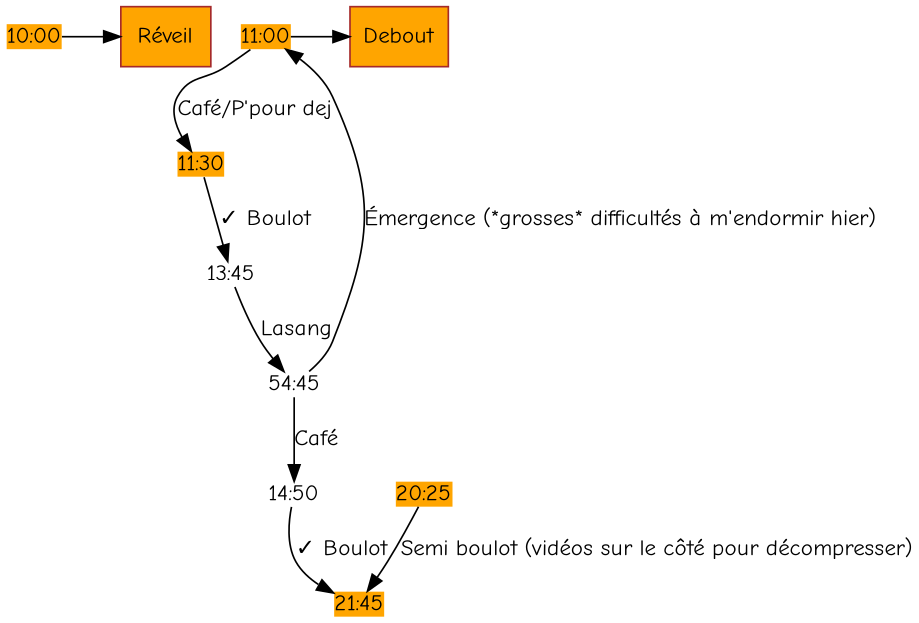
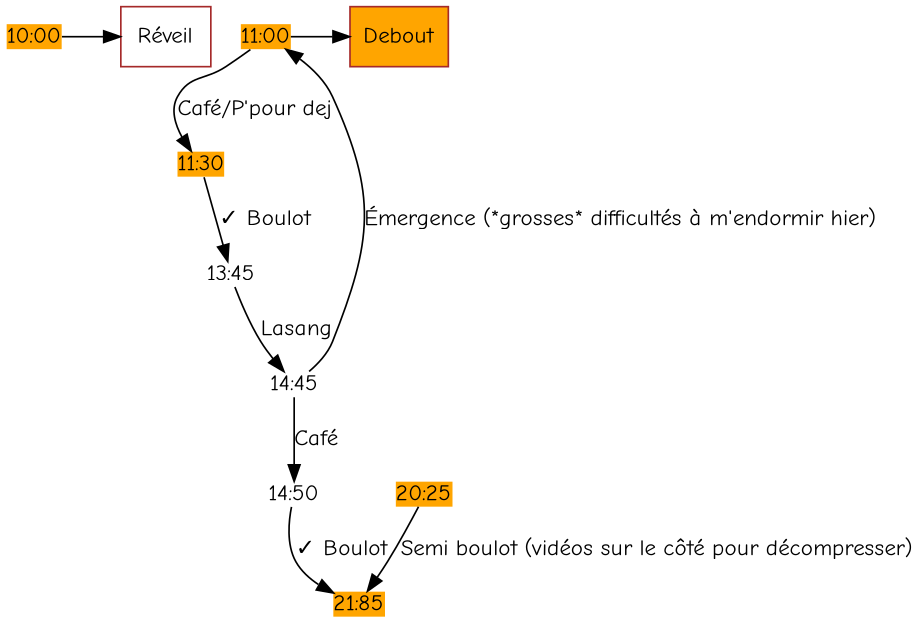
(166, 37) -> (166, 37)
(294, 384) -> (294, 384)
(359, 604) -> (359, 604)
